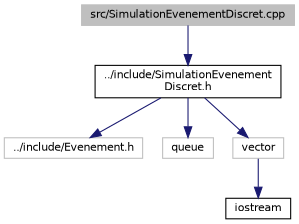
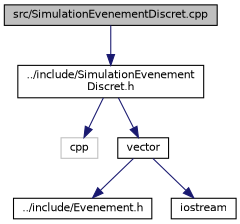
(188, 15) -> (111, 15)
(130, 115) -> (117, 174)
(73, 148) -> (83, 209)
(188, 148) -> (79, 148)
(258, 148) -> (143, 148)
